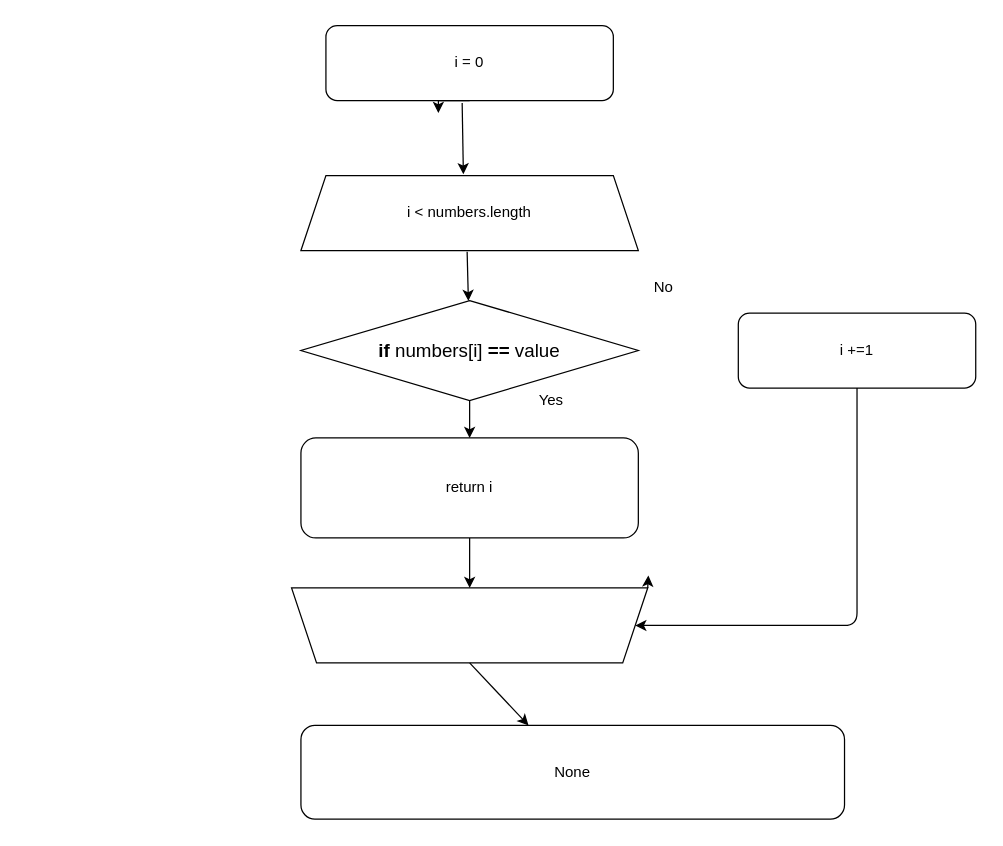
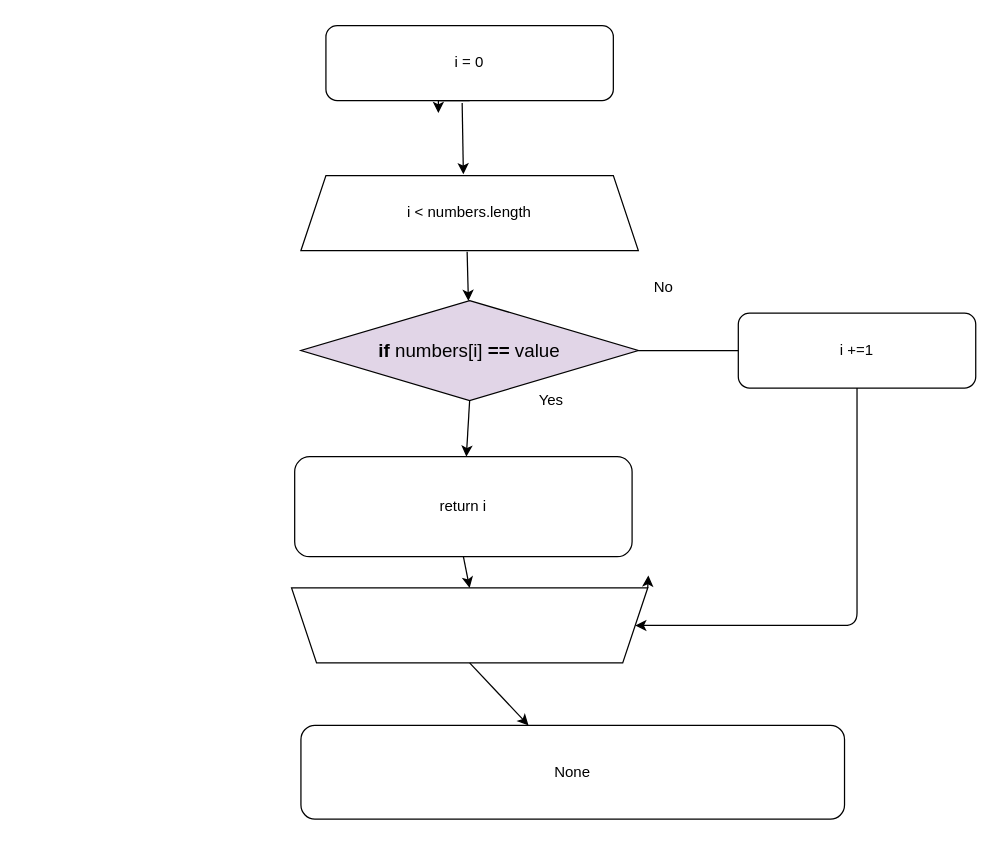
(469, 351) -> (469, 351)
none -> (688, 351)
(469, 488) -> (463, 507)
